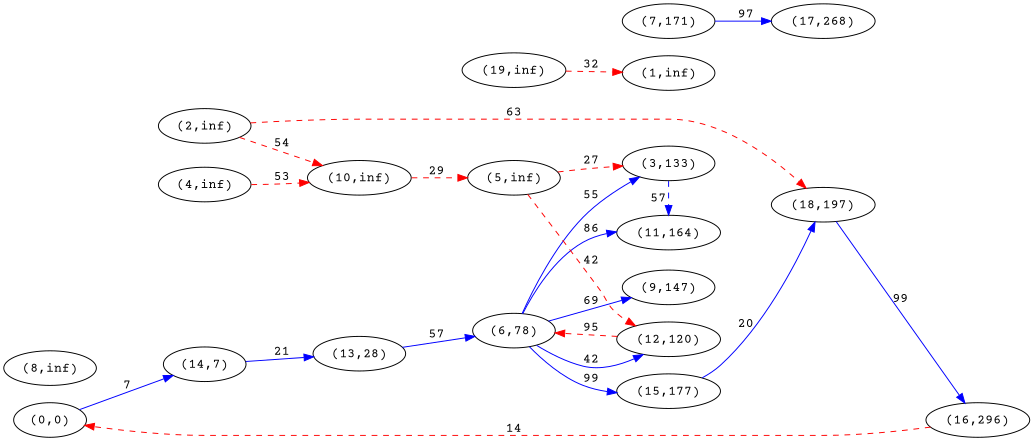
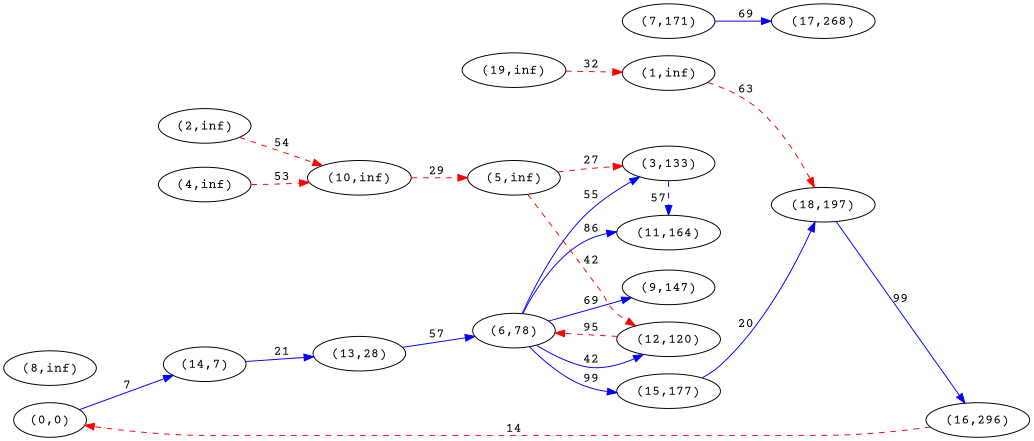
(746, 14) -> (746, 14)
(533, 119) -> (769, 120)
